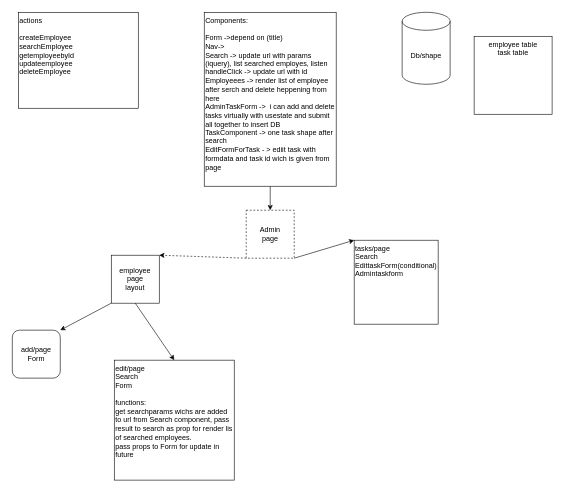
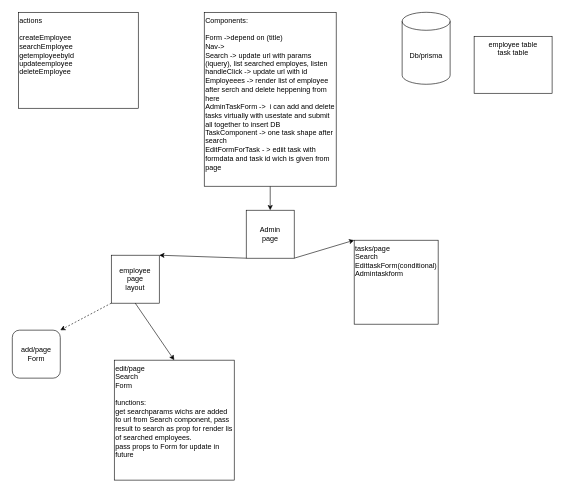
(426, 56) -> (426, 56)
(513, 75) -> (513, 65)
(270, 234) -> (270, 234)
(205, 257) -> (205, 257)
(87, 316) -> (87, 316)
